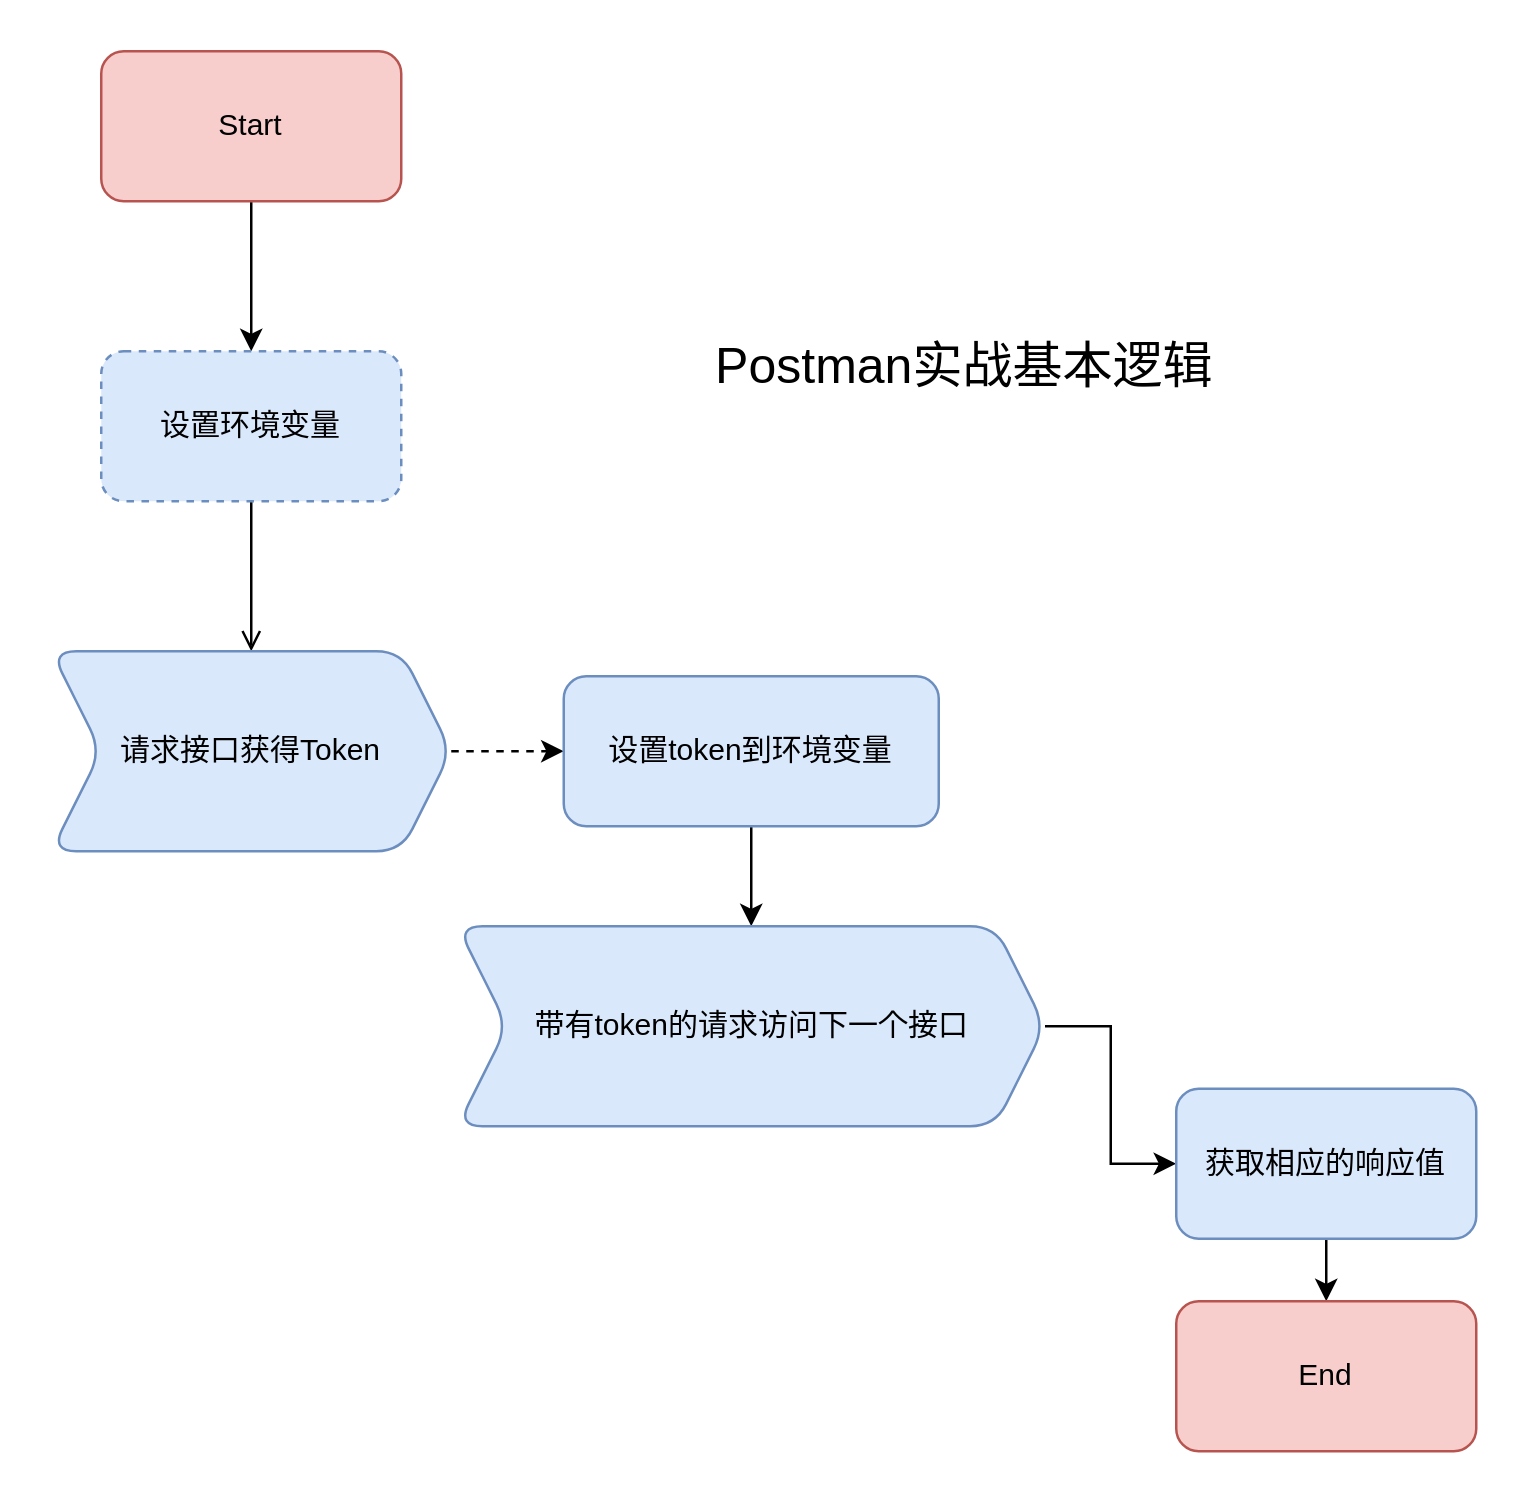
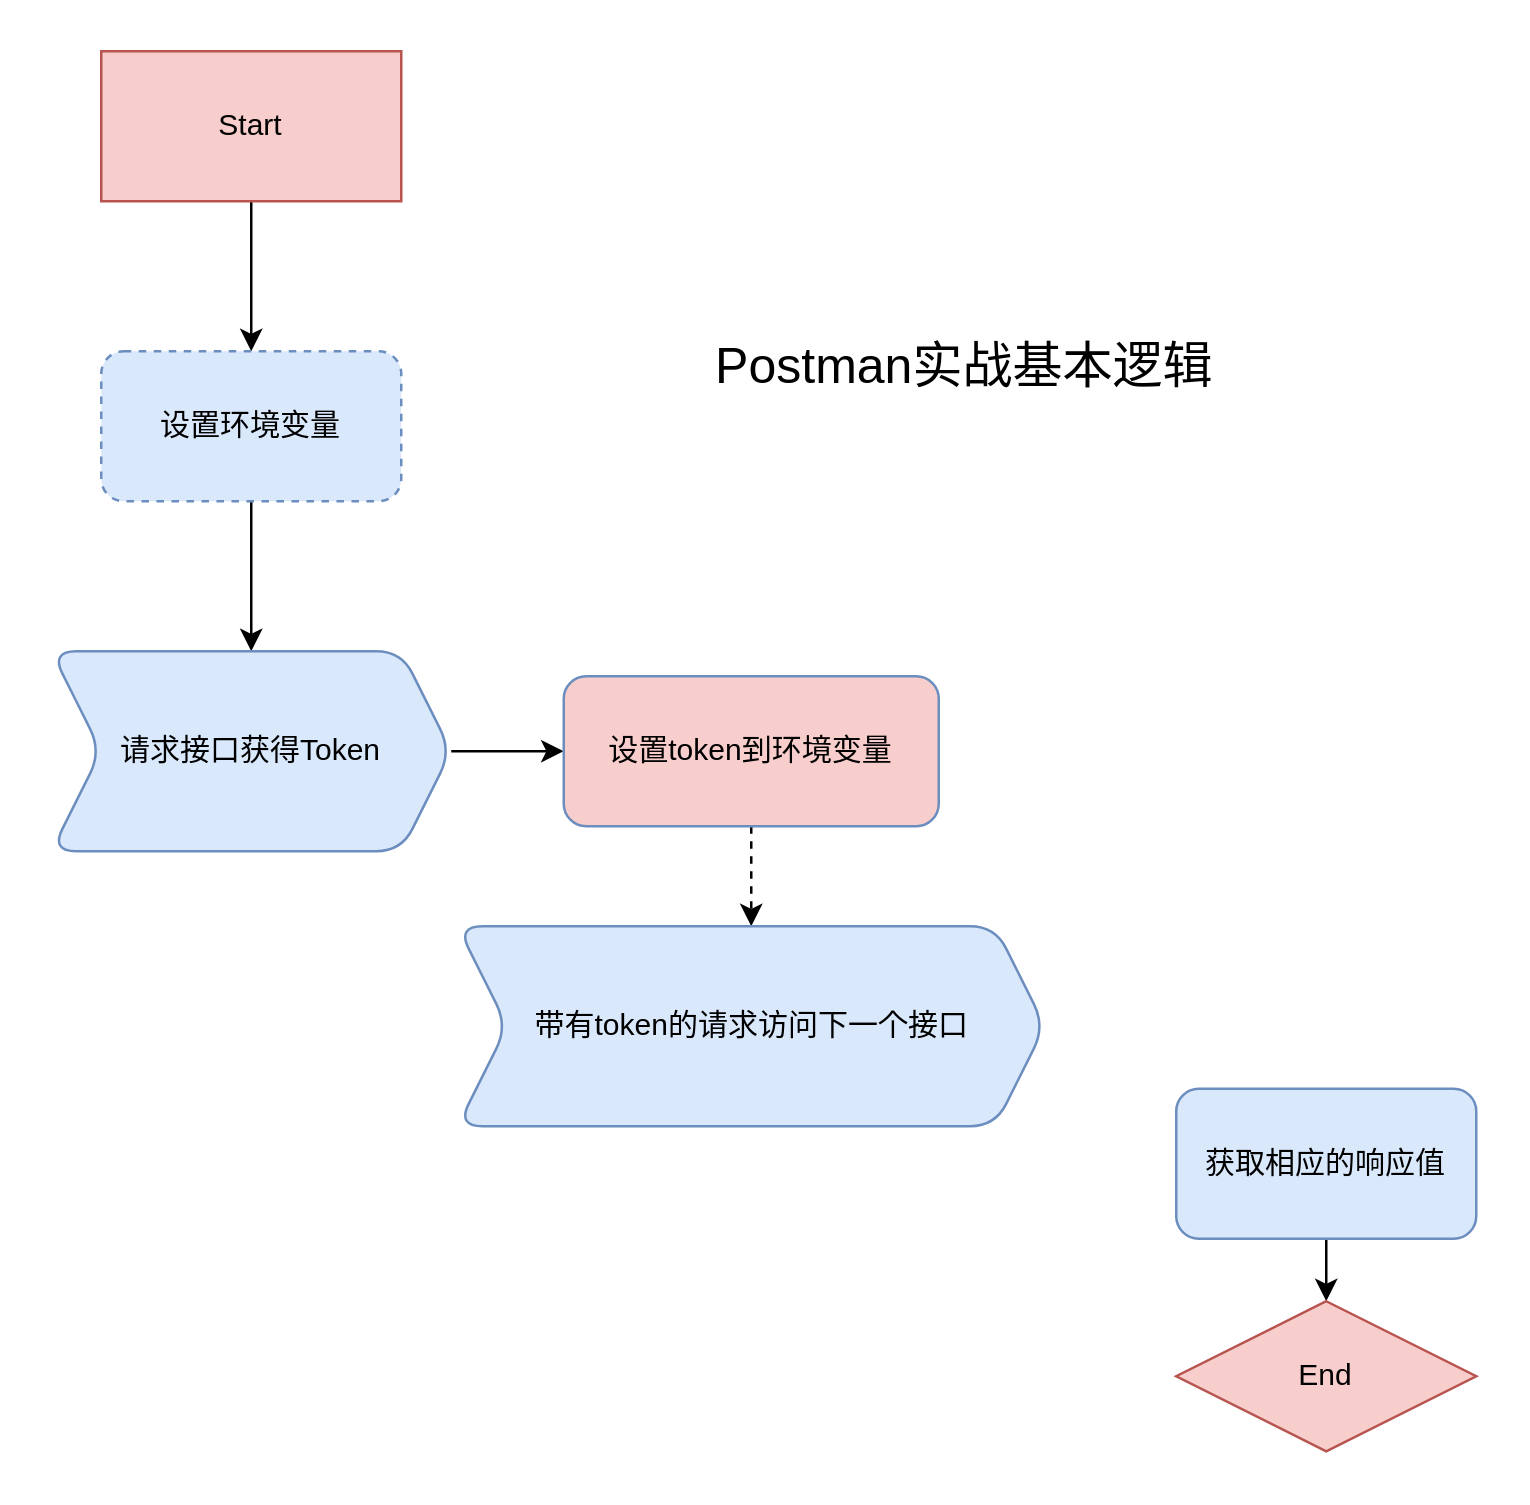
(251, 126) -> (251, 126)
(251, 637) -> (251, 633)
(502, 751) -> (502, 751)
(751, 751) -> (751, 751)
(751, 867) -> (751, 867)
(1111, 1086) -> none
(1326, 1376) -> (1326, 1376)
